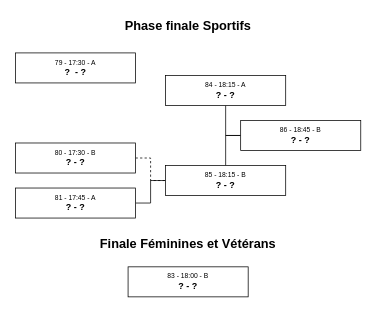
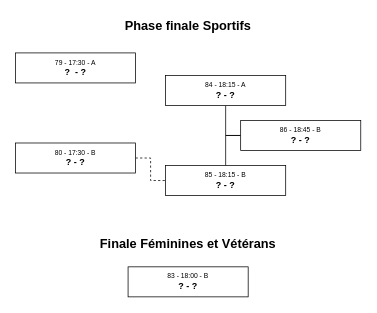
(150, 201) -> none
(75, 203) -> none
